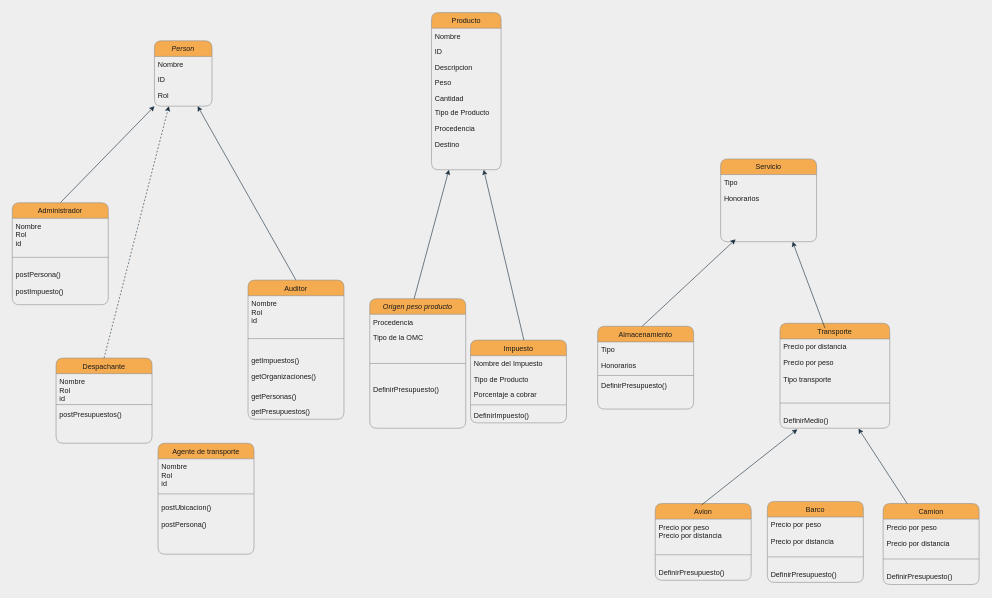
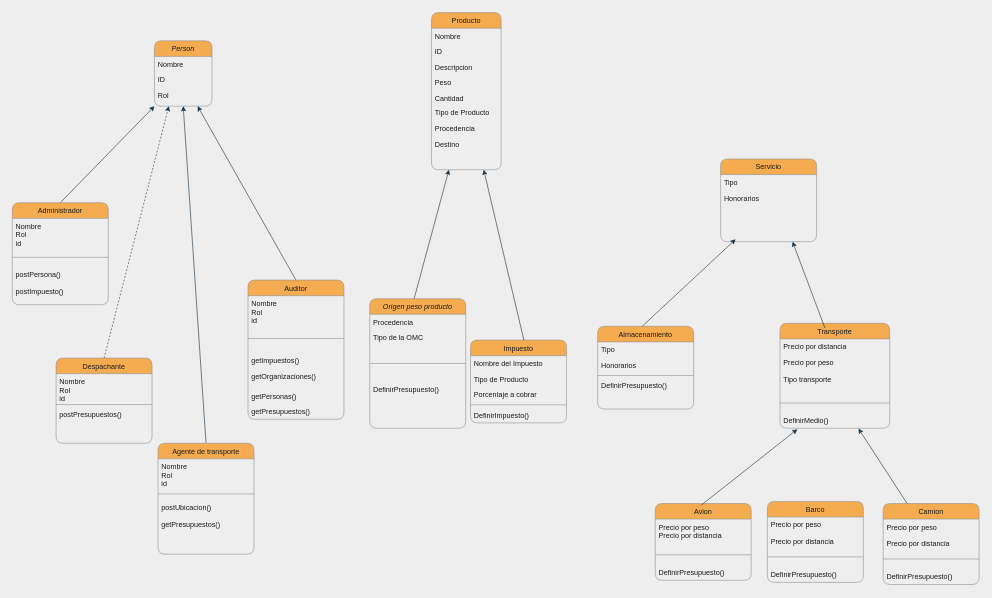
none -> (195, 274)
(190, 508) -> (190, 508)
